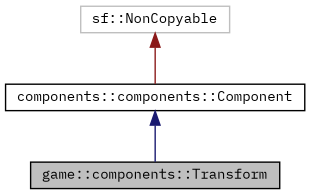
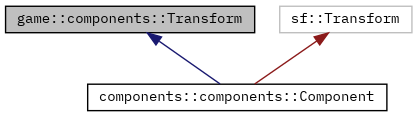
(155, 19) -> (346, 19)
(155, 144) -> (190, 63)
